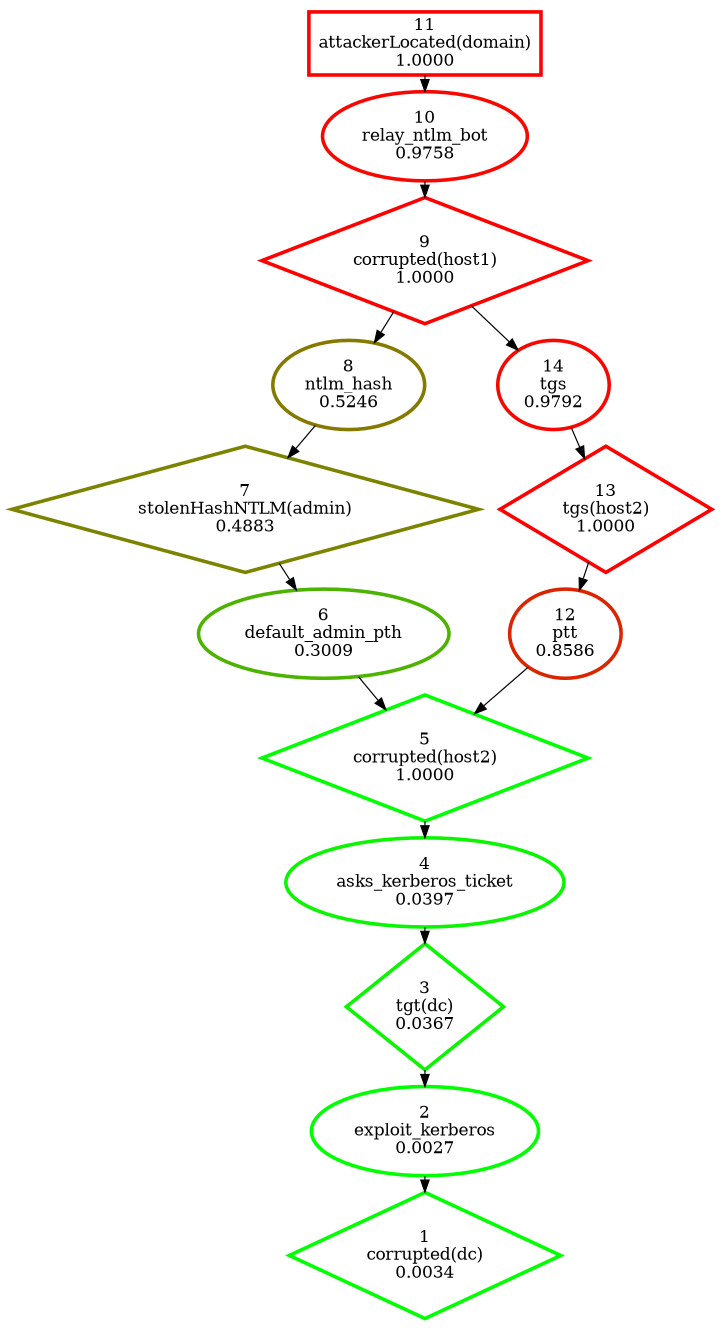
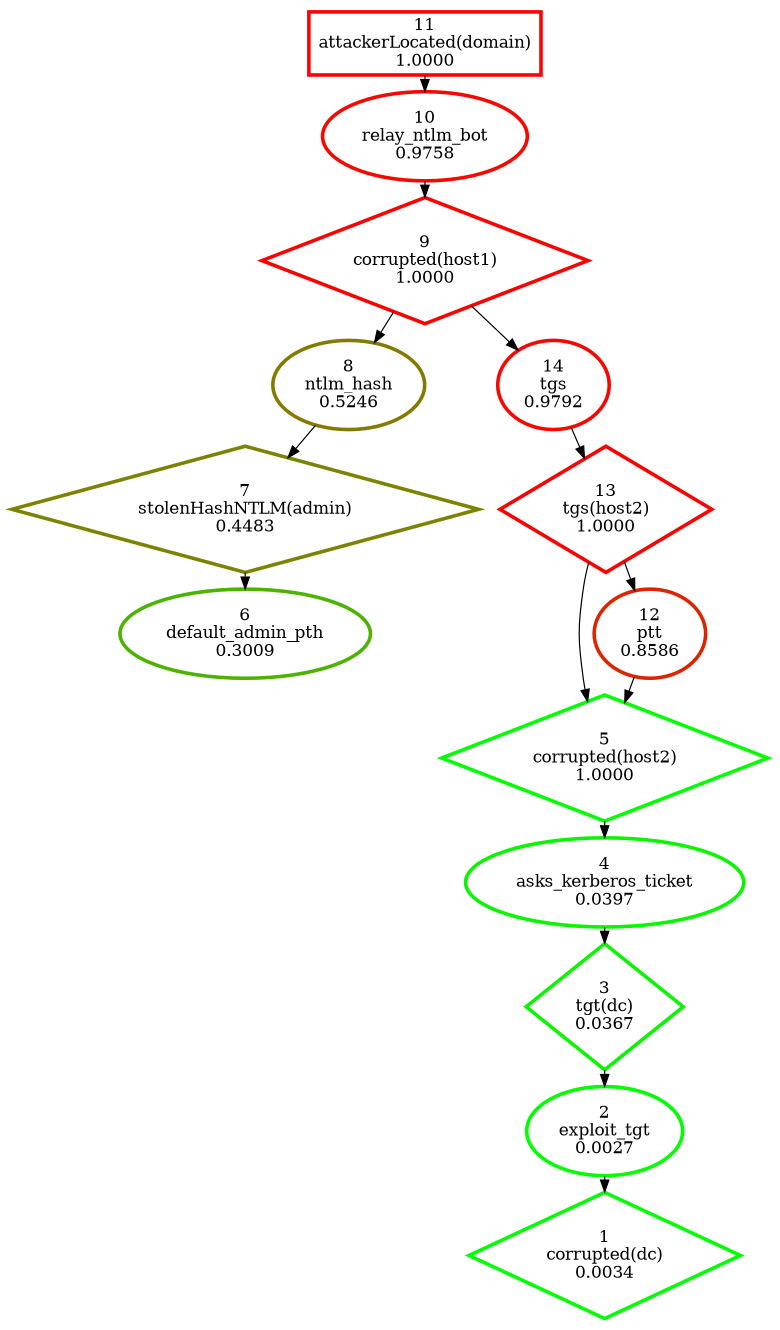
(245, 509) -> (245, 509)
(368, 689) -> (579, 626)
(425, 1131) -> (605, 1131)
